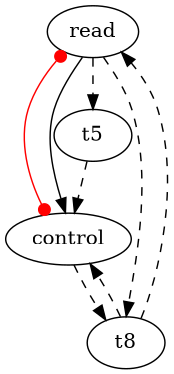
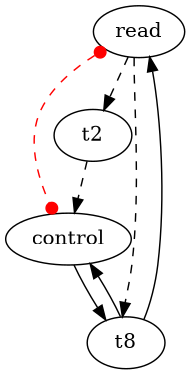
(51, 125) -> none
(25, 130) -> (38, 119)
(93, 135) -> (93, 135)
(167, 188) -> (162, 196)
(85, 287) -> (85, 287)
(110, 296) -> (110, 296)
